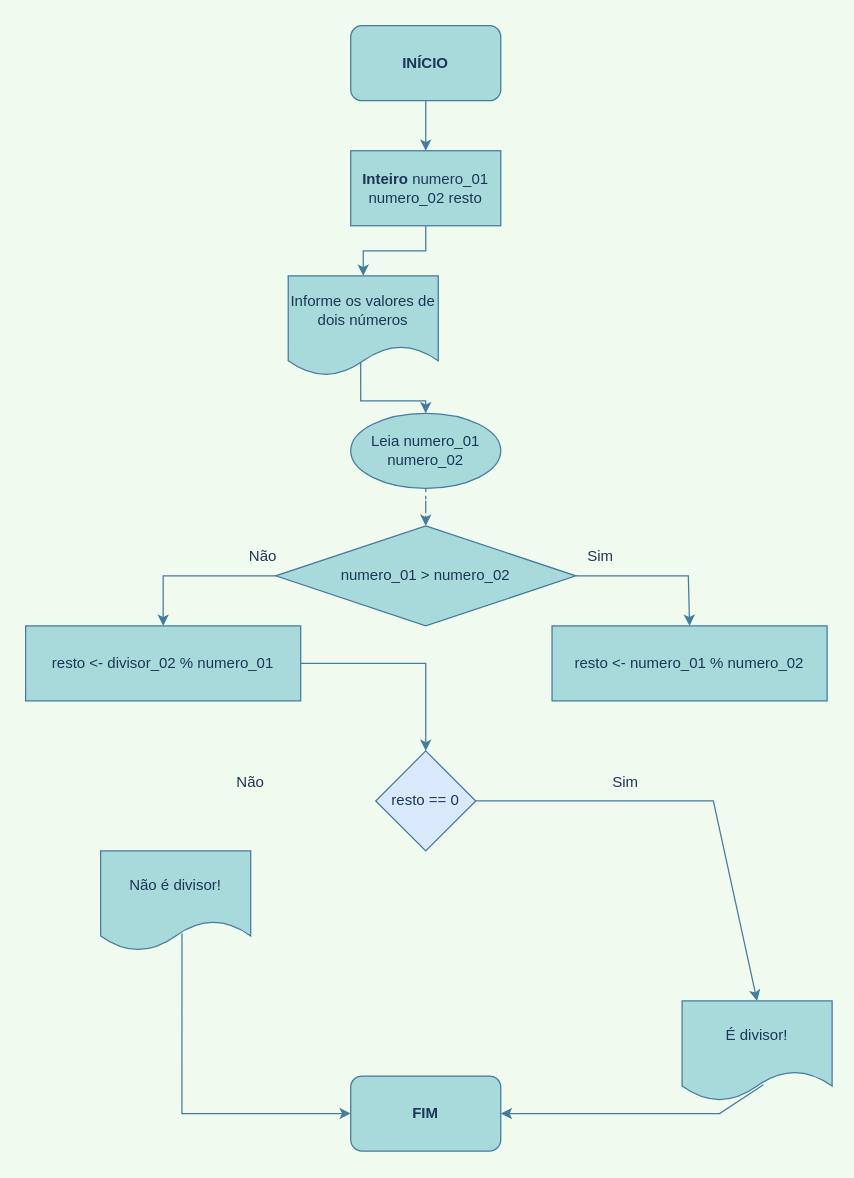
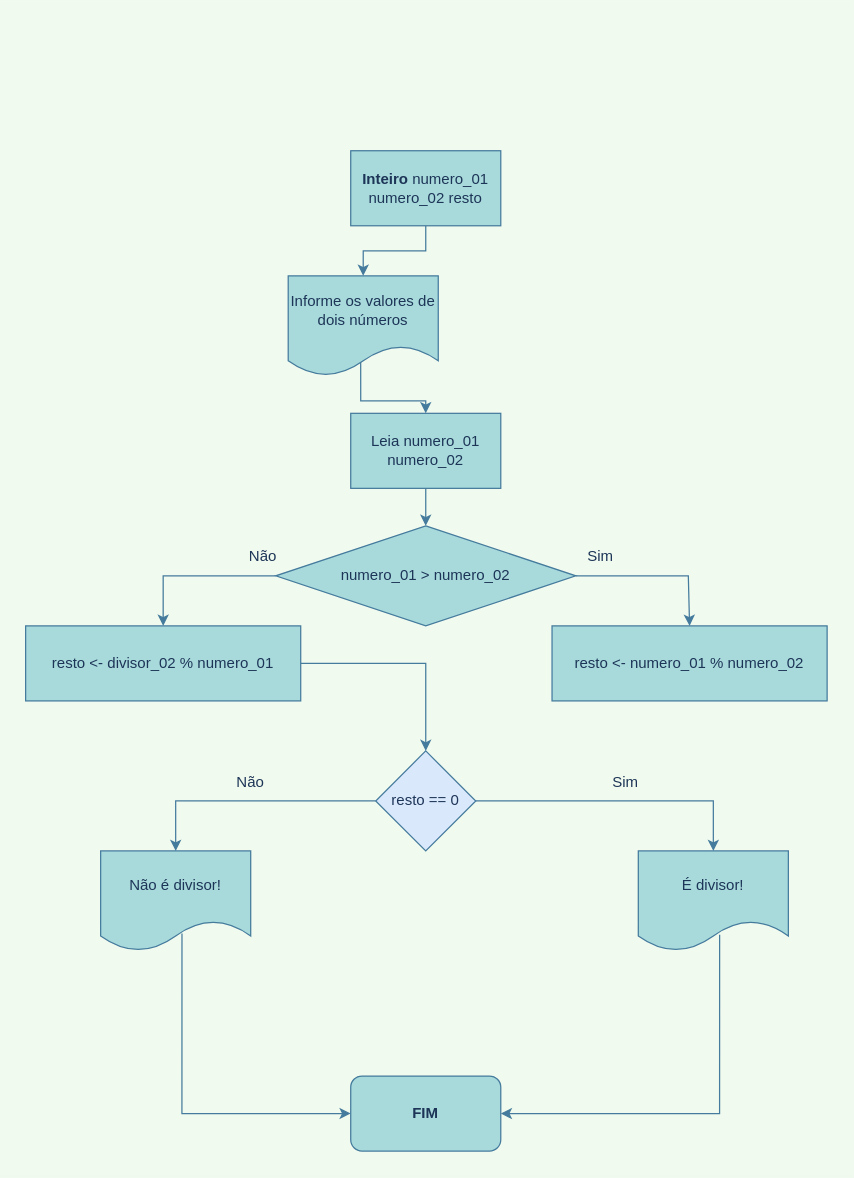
(426, 63) -> none
(426, 122) -> none
(426, 451) -> (426, 451)
(426, 496) -> (426, 496)
none -> (255, 801)
(757, 1051) -> (713, 901)
